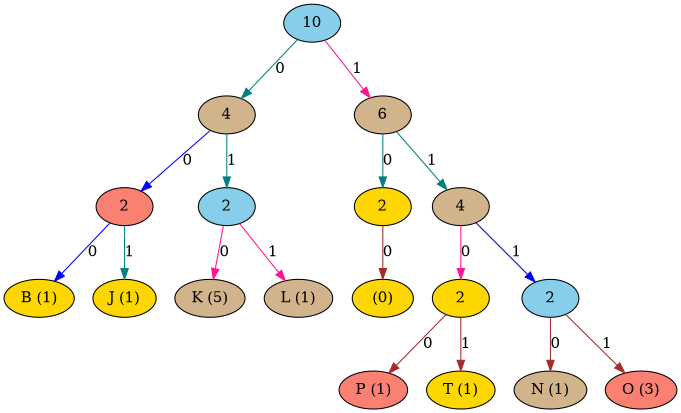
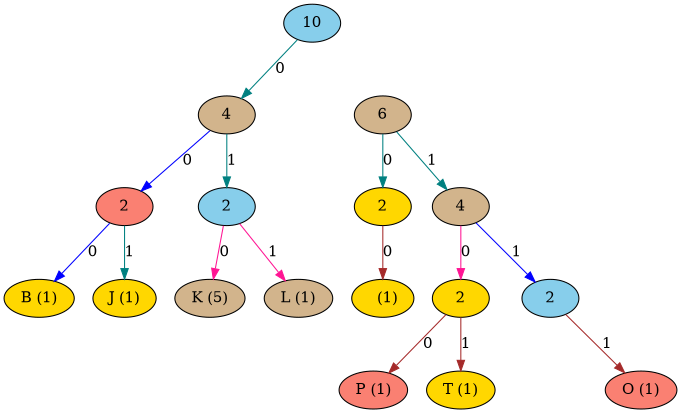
(344, 65) -> none
(383, 298) -> (383, 298)
(550, 390) -> none
(641, 390) -> (641, 390)
